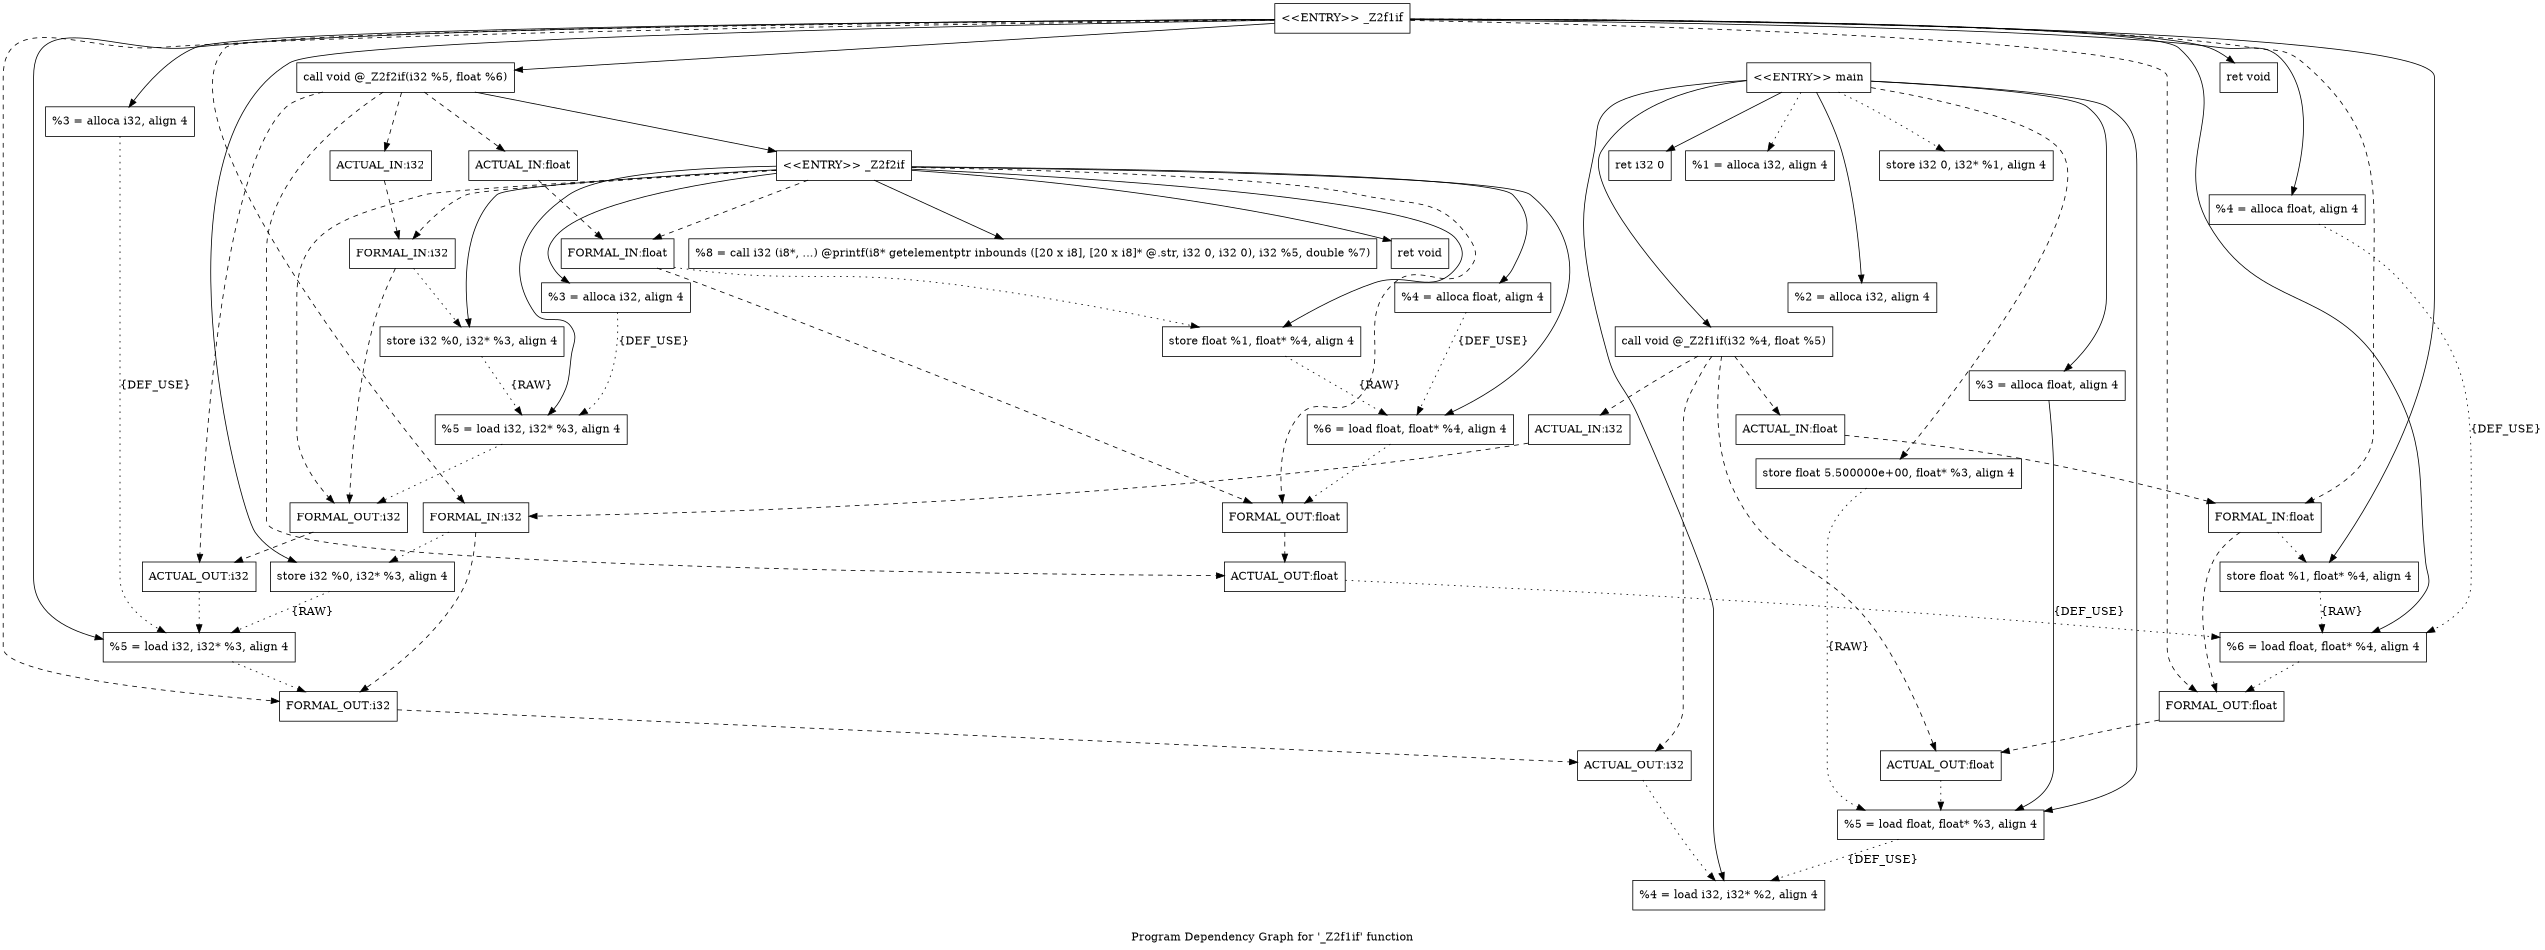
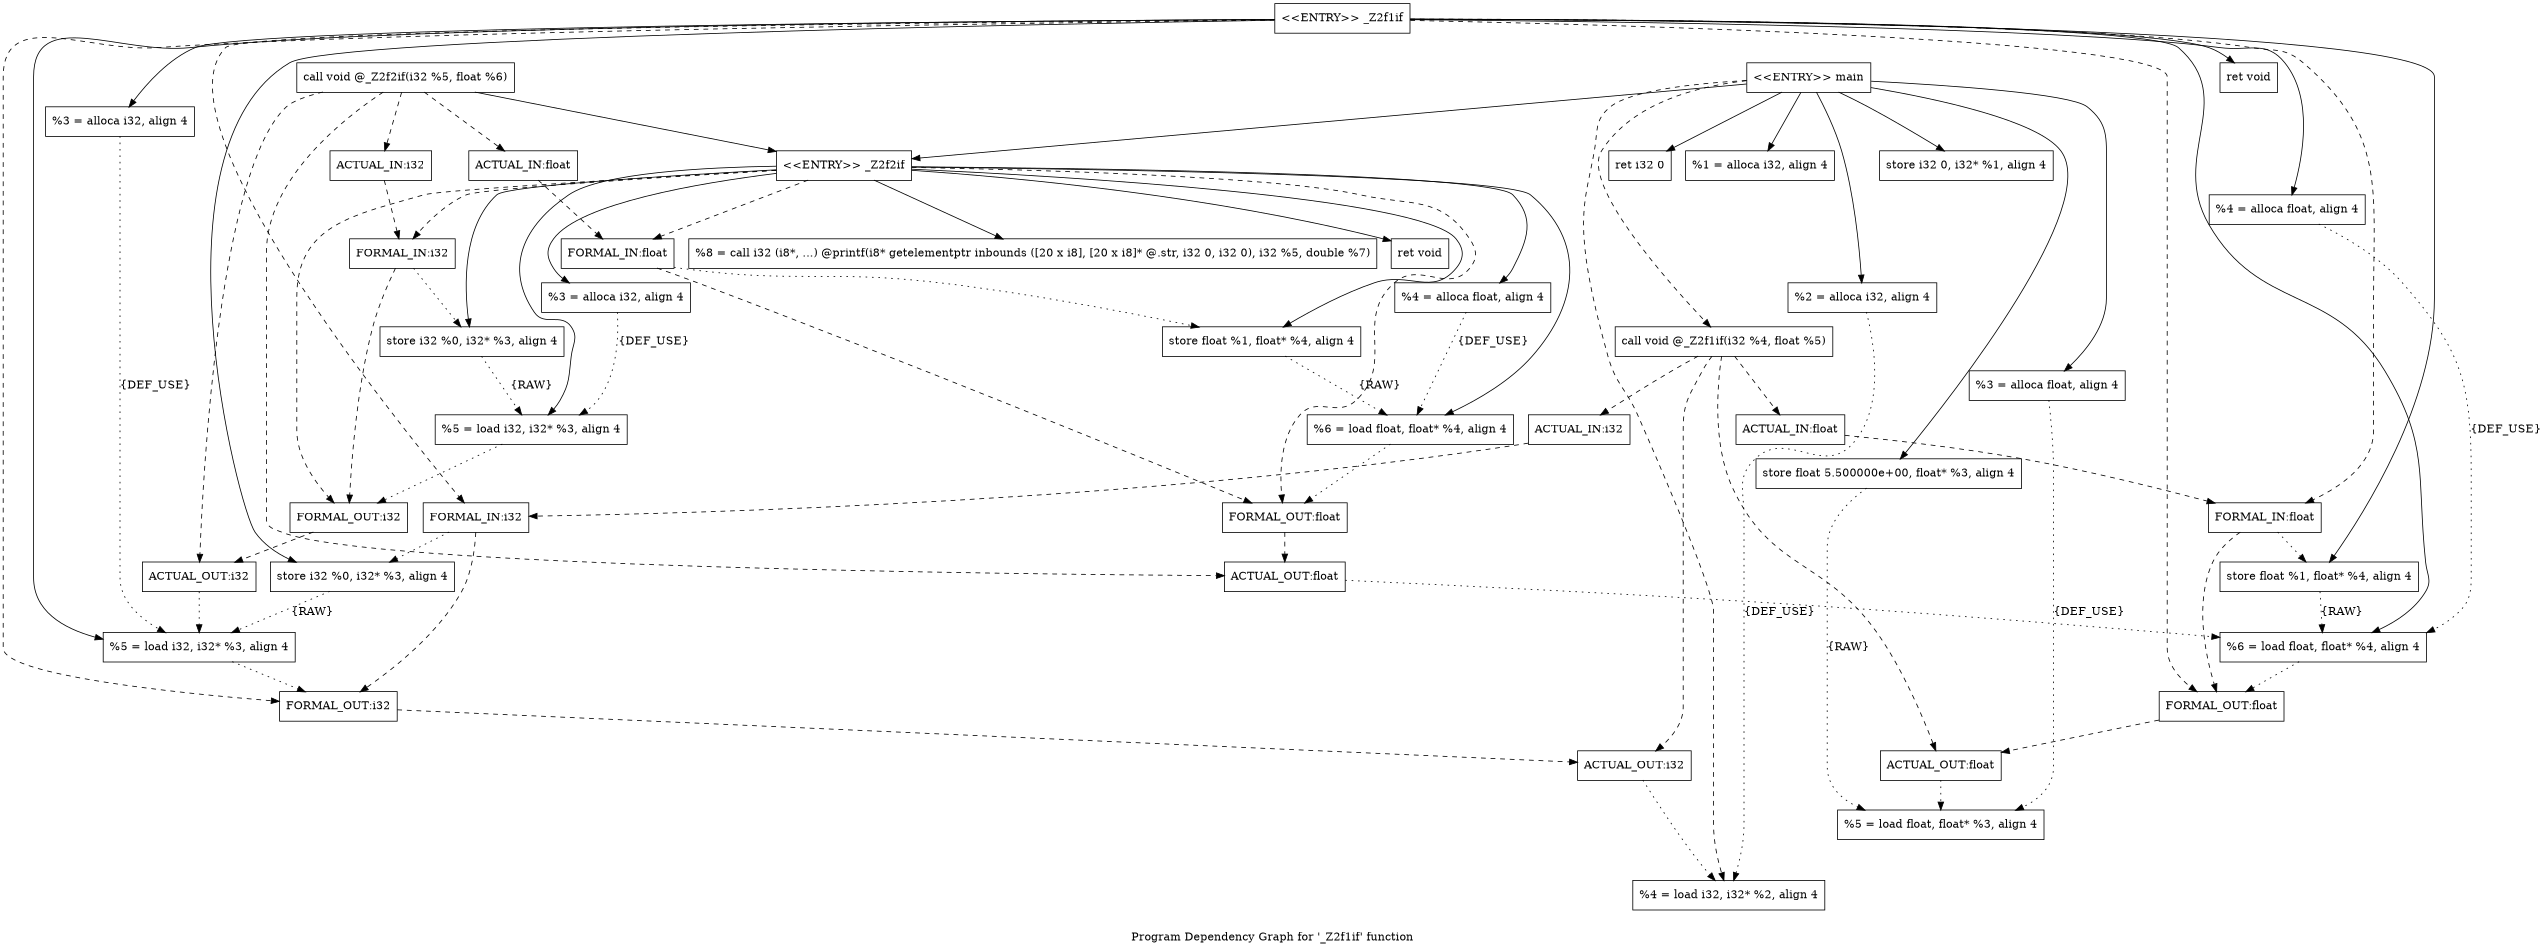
(899, 47) -> none
(1786, 118) -> (1786, 118)
(1889, 118) -> (1889, 118)
(1600, 170) -> (1600, 170)
(2056, 222) -> (2056, 222)
(2137, 362) -> (1333, 121)
(1640, 419) -> (1640, 419)
(2054, 610) -> (2054, 610)
(1839, 859) -> (1744, 544)
